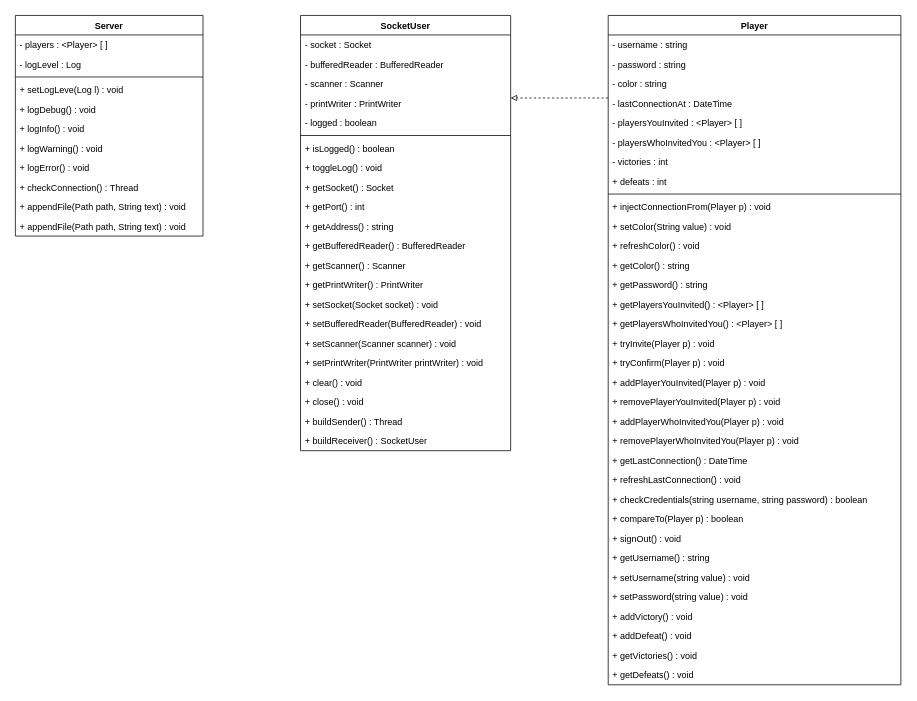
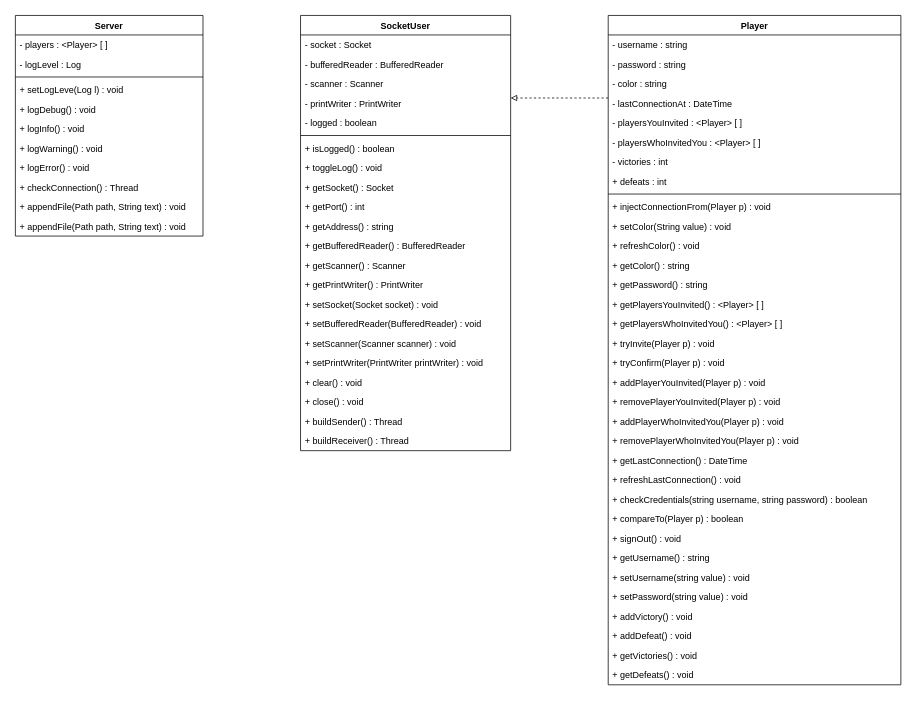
(372, 441) -> (362, 441)
